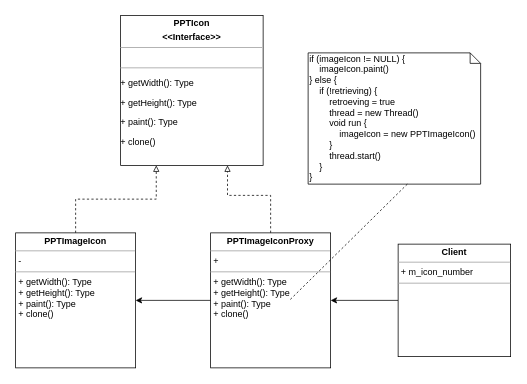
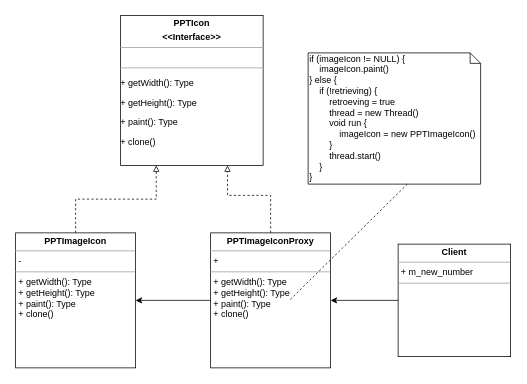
(433, 255) -> (432, 255)
